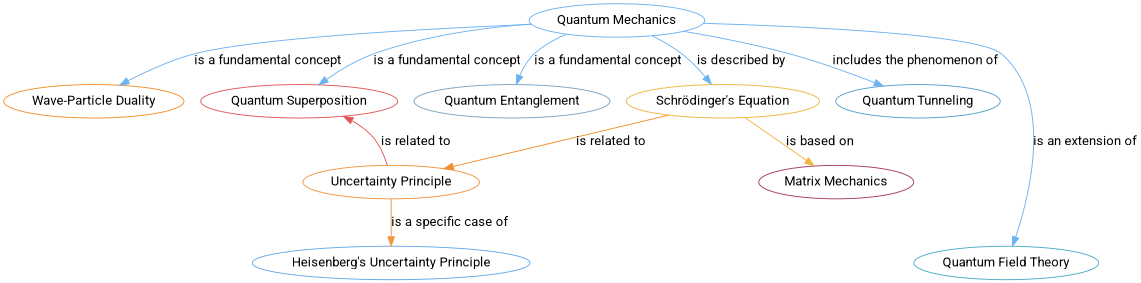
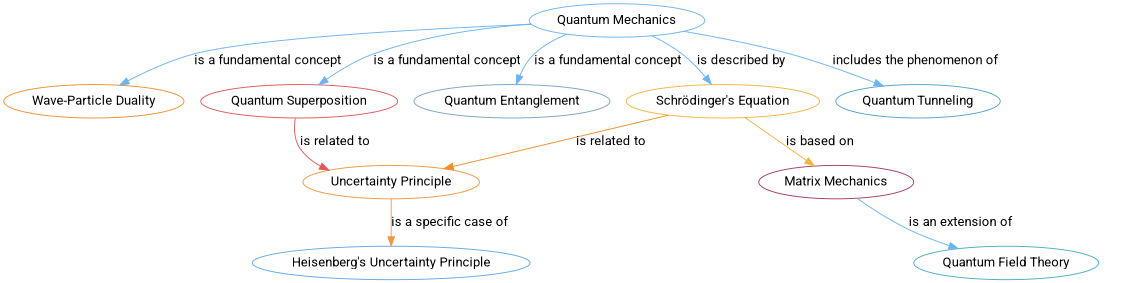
(950, 40) -> (901, 226)
(375, 139) -> (299, 147)
